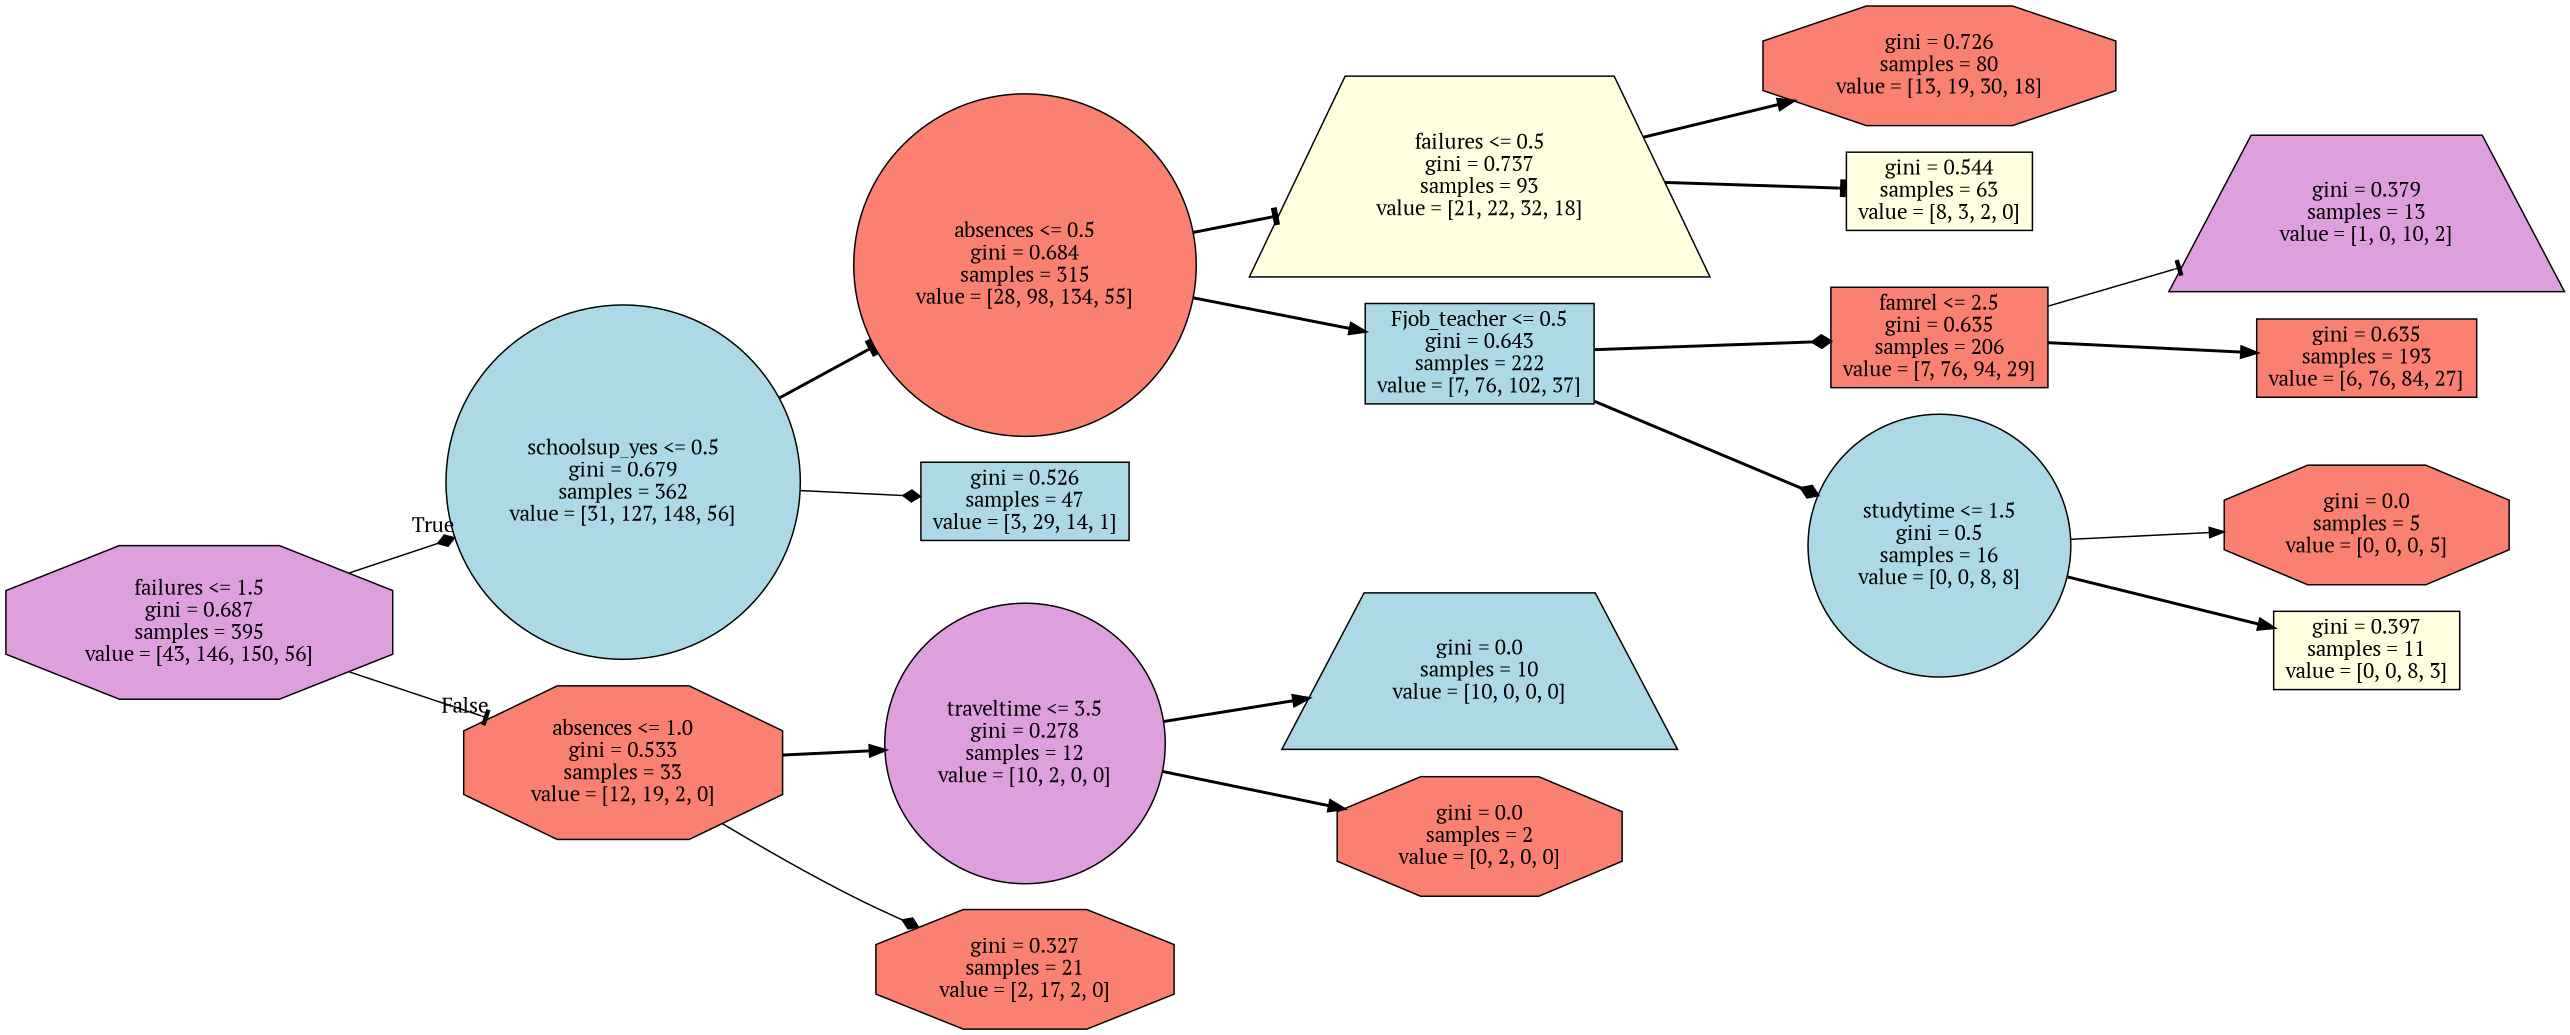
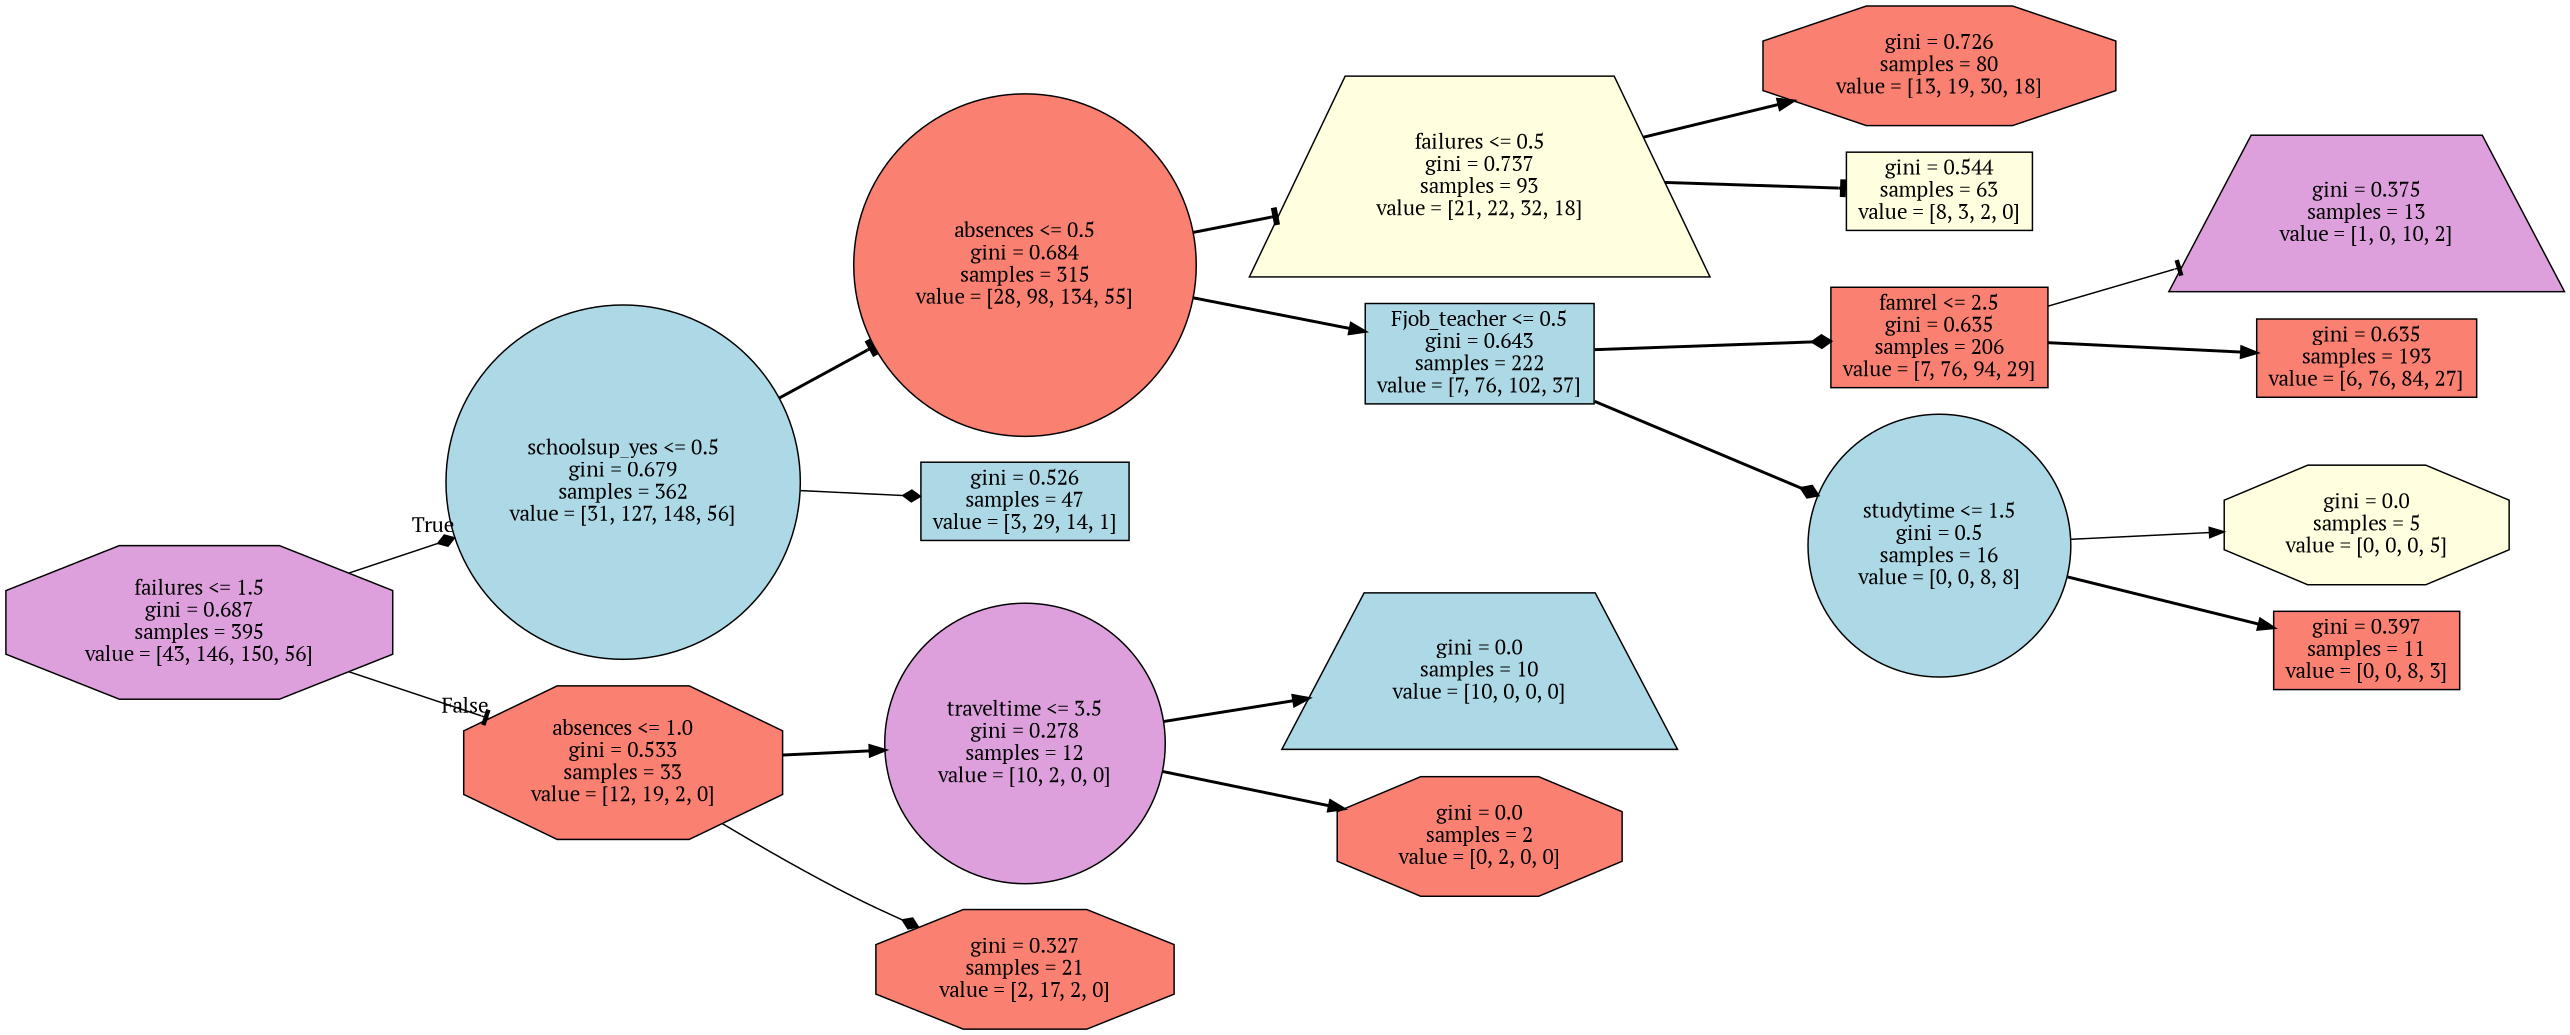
(2367, 213) -> (2367, 213)
(2367, 525) -> (2367, 525)
(2367, 650) -> (2367, 650)
